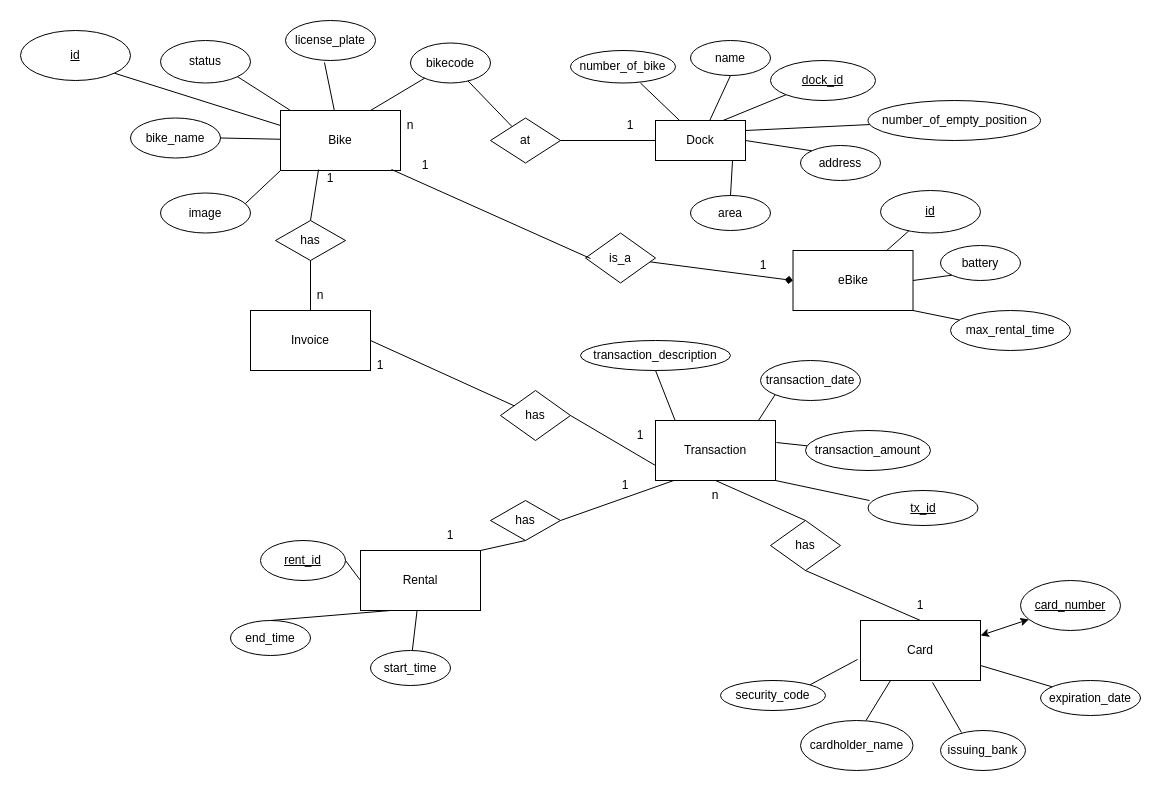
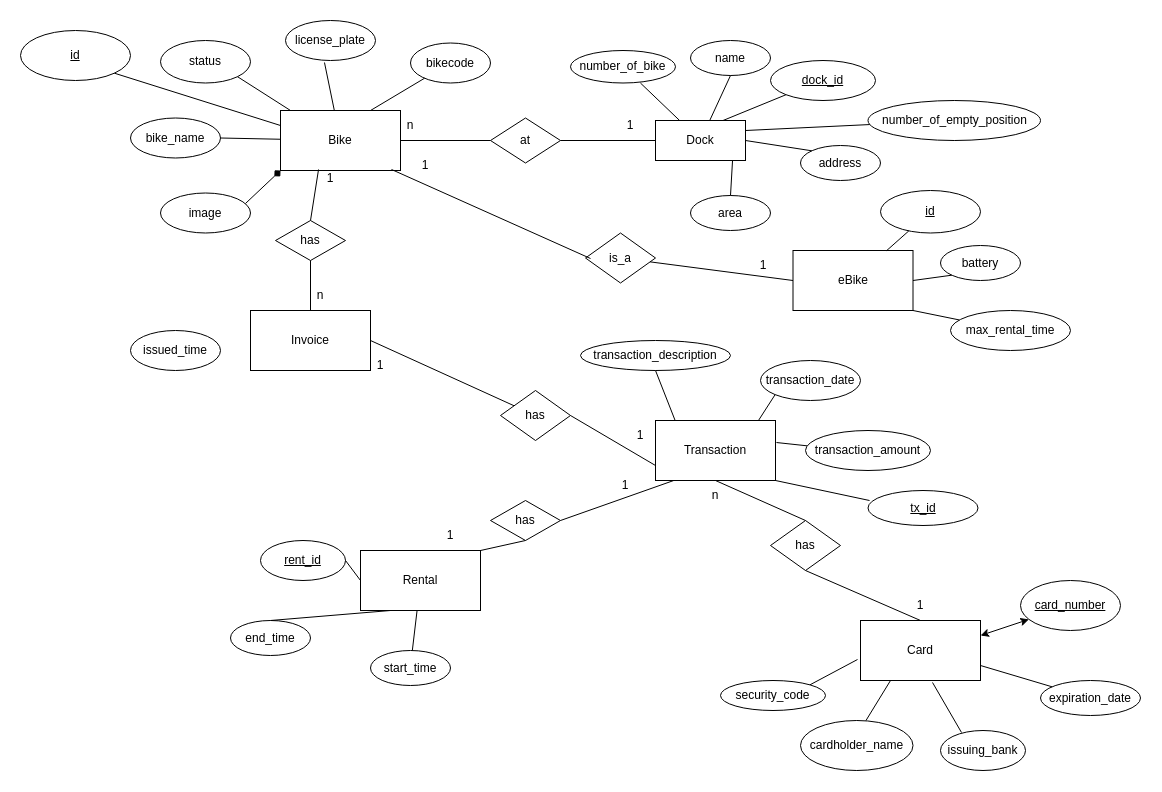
(490, 104) -> (446, 141)
(277, 174) -> (274, 176)
(784, 279) -> (788, 280)
none -> (176, 351)
